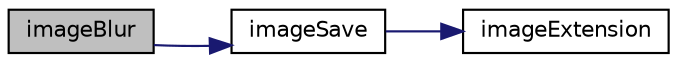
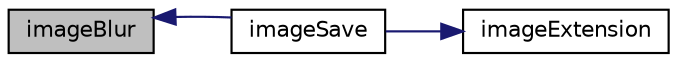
(182, 46) -> (204, 17)
